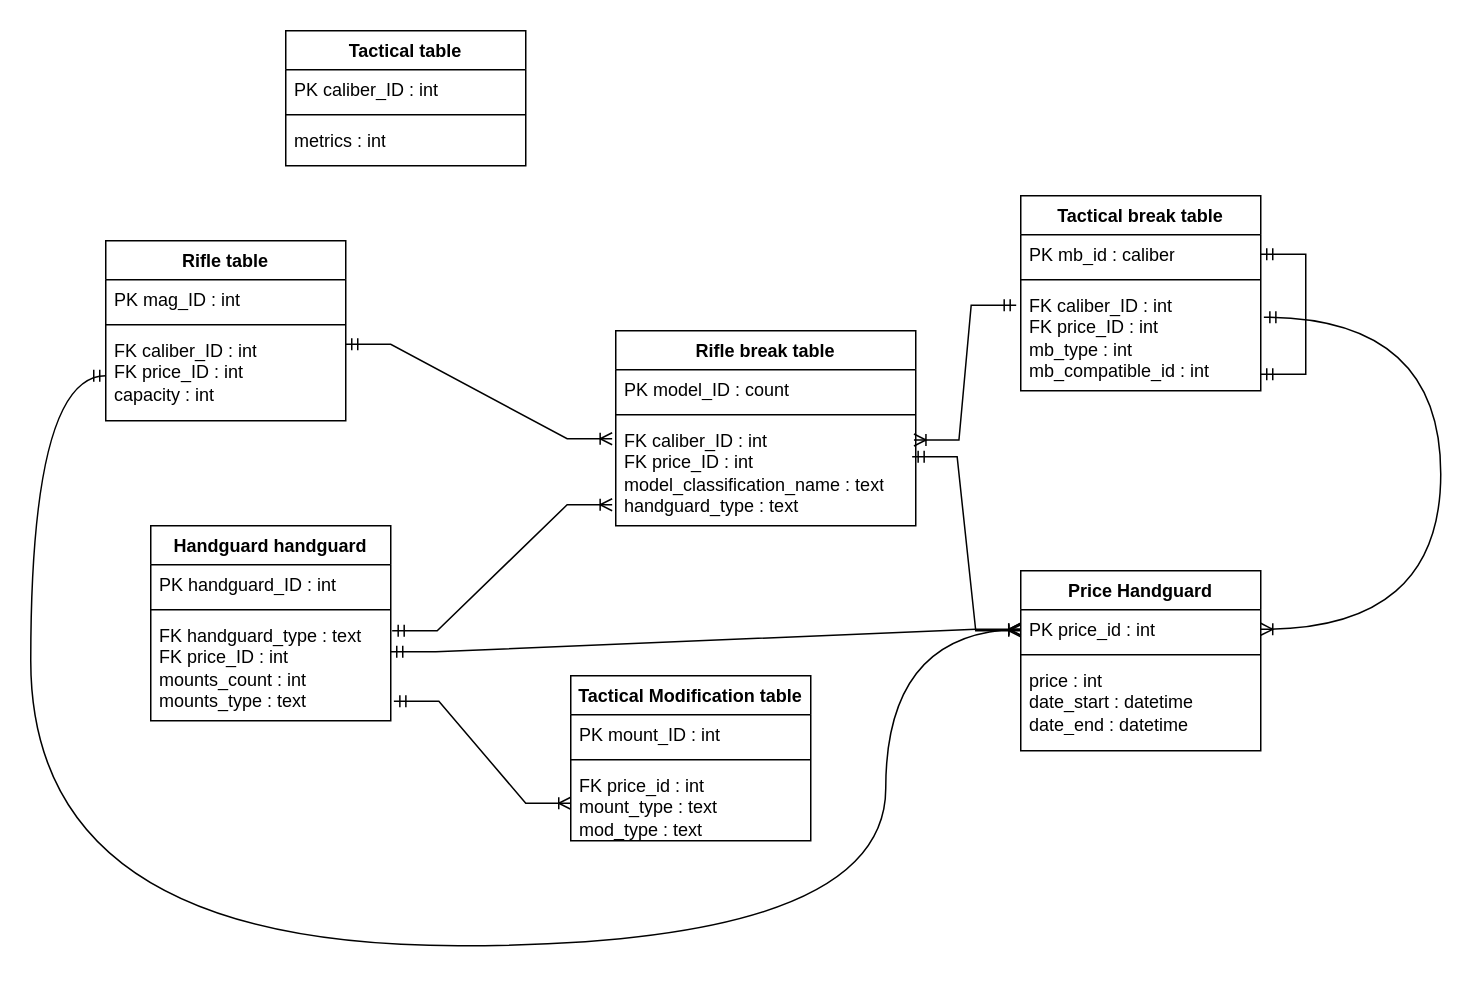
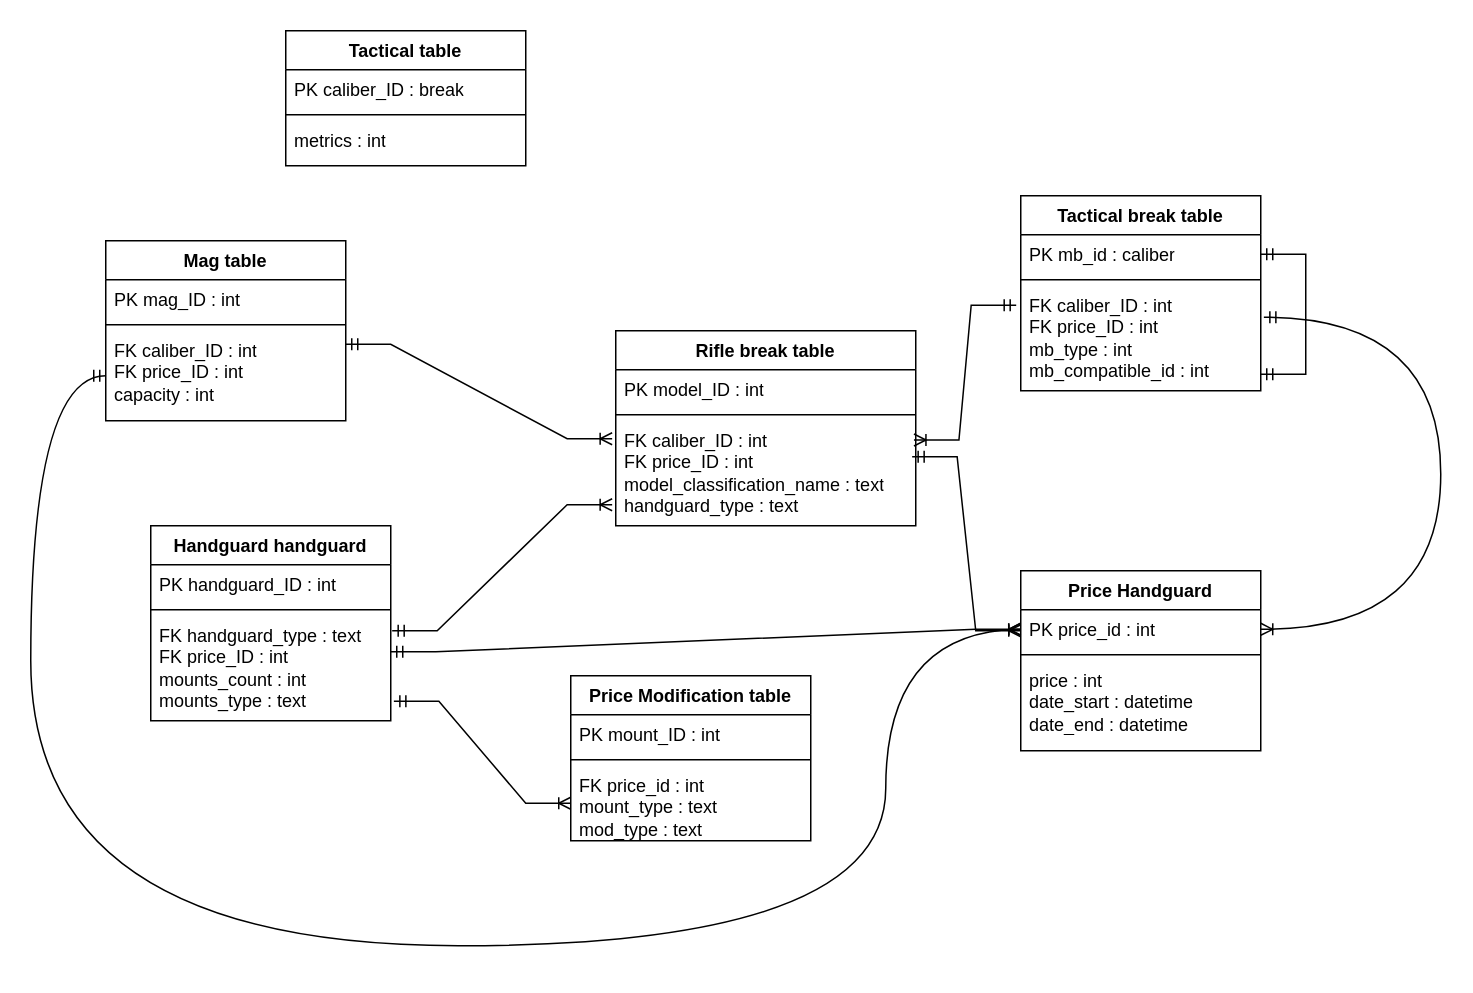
(374, 91) -> (387, 91)
(226, 262) -> (226, 262)
(709, 391) -> (696, 391)
(691, 697) -> (691, 697)
